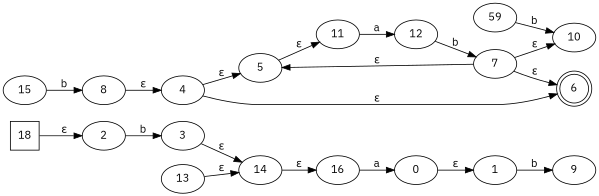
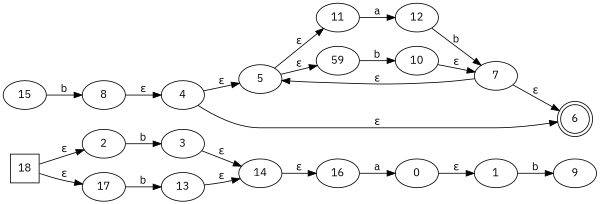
(531, 52) -> (453, 68)
none -> (295, 71)
none -> (104, 187)
